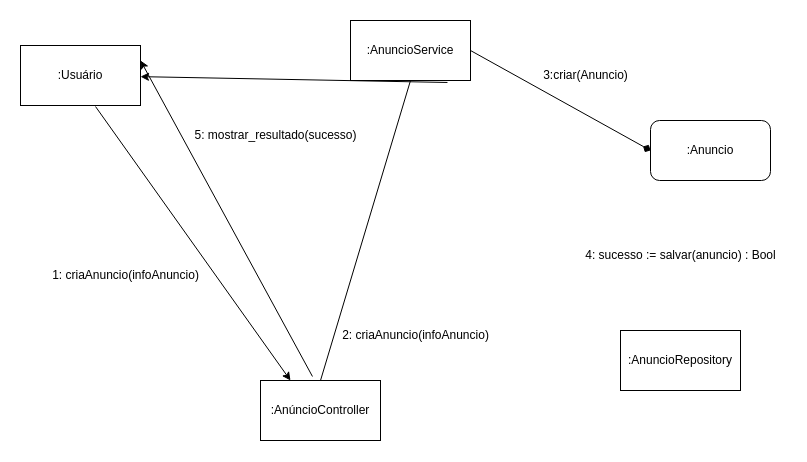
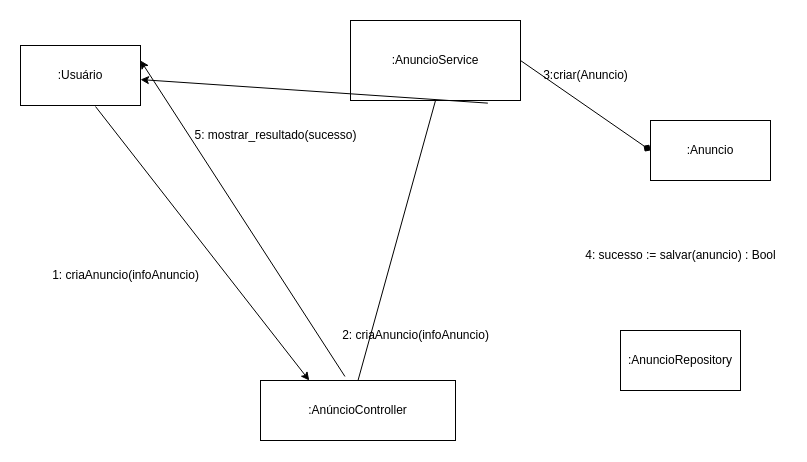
(411, 51) -> (436, 61)
(711, 151) -> (711, 151)
(321, 411) -> (358, 411)
